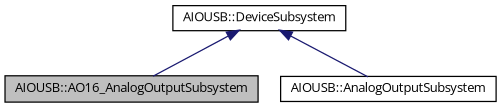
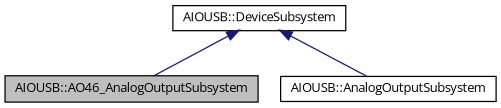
(132, 89) -> (132, 89)
